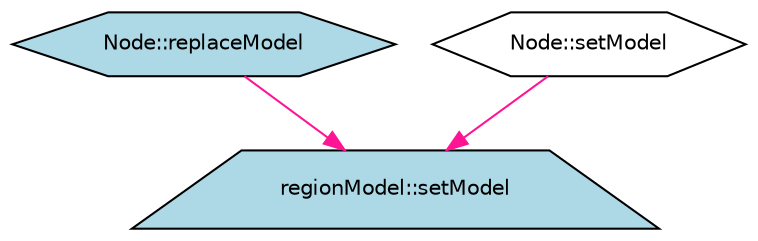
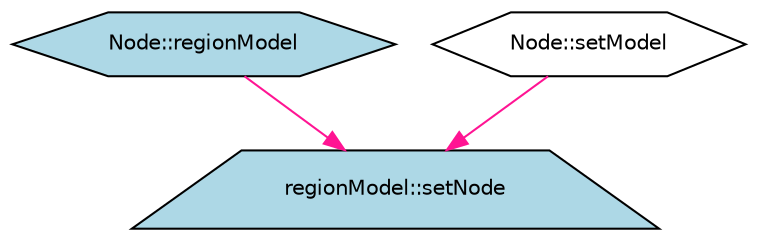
(204, 44) -> (204, 44)
(395, 190) -> (395, 190)
